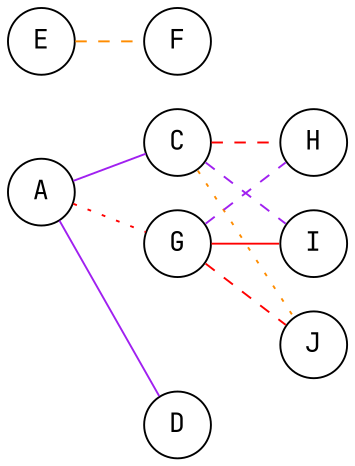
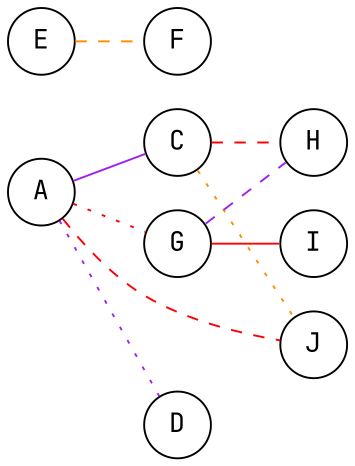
(236, 185) -> none
(246, 294) -> (158, 303)
(109, 308) -> (109, 308)
